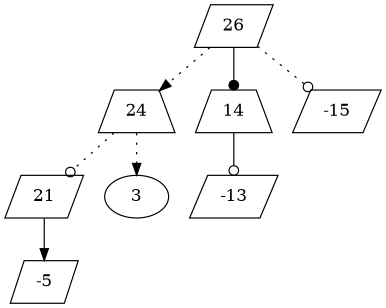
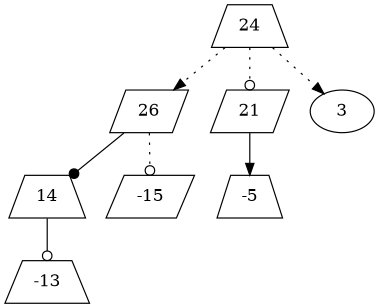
(189, 65) -> (204, 65)
(234, 197) -> (47, 282)
(44, 282) -> (250, 197)
